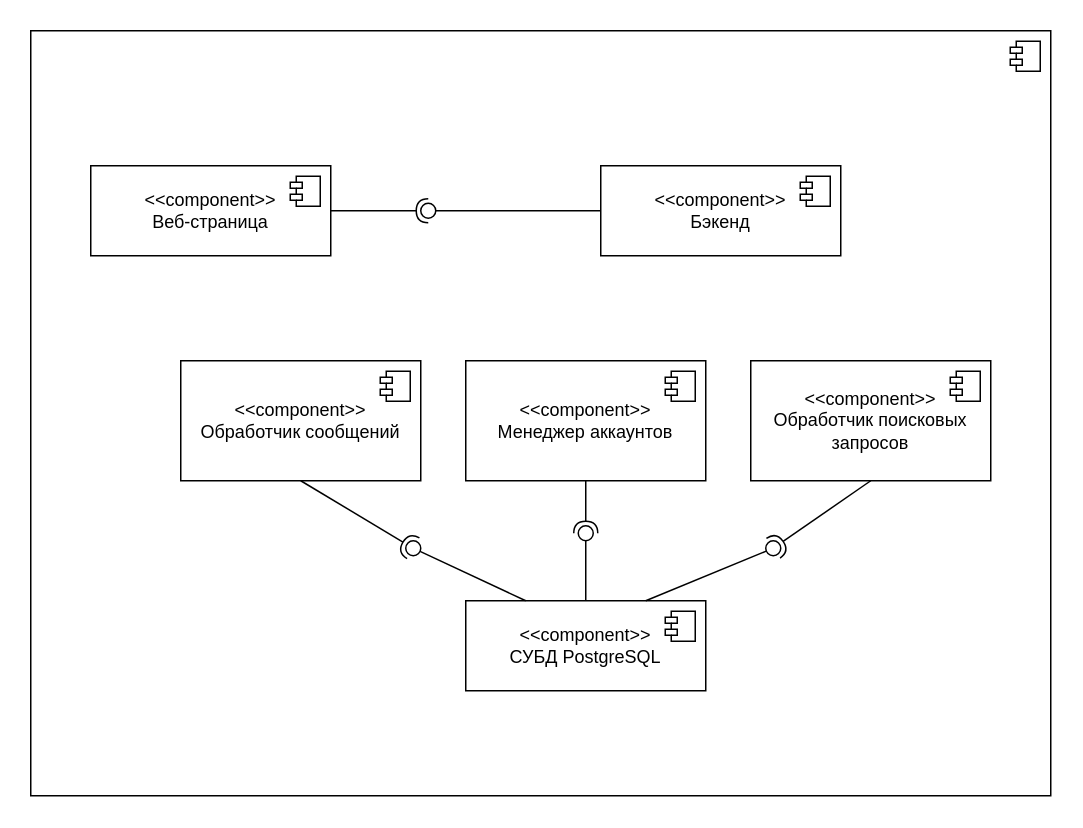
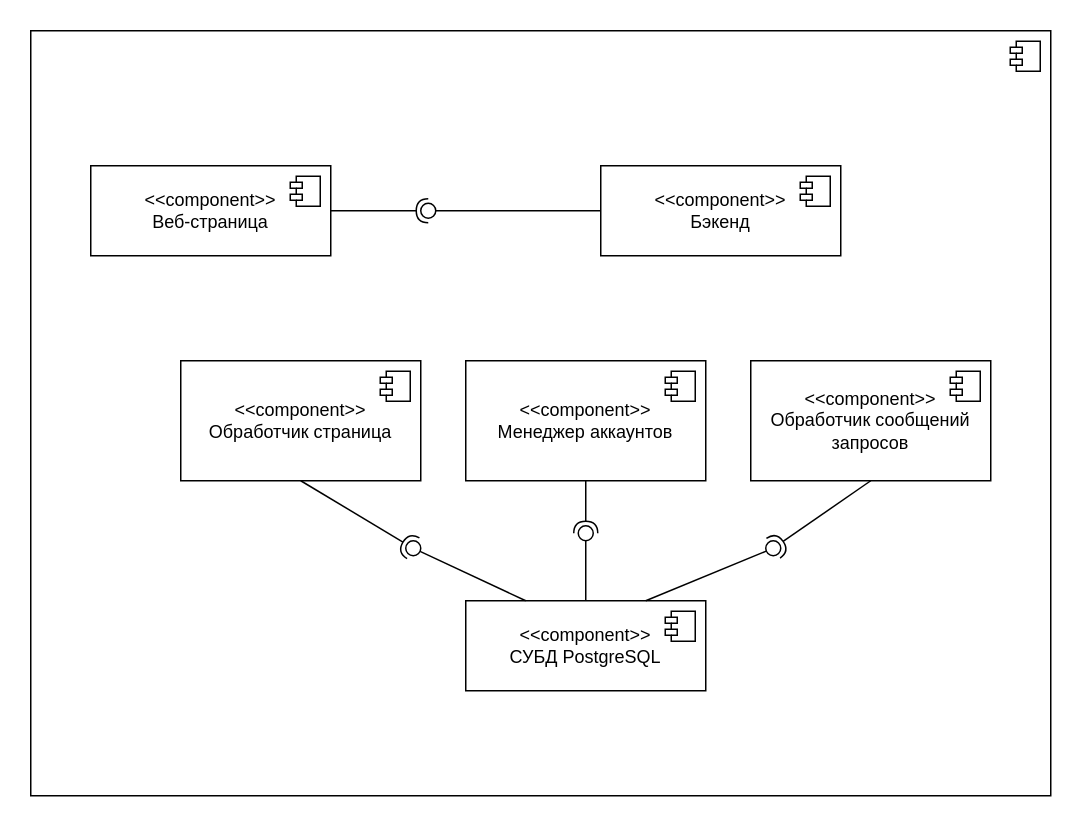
(301, 421) -> (301, 421)
(871, 421) -> (871, 421)
